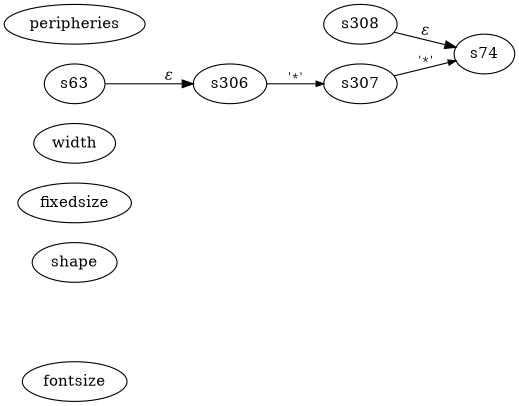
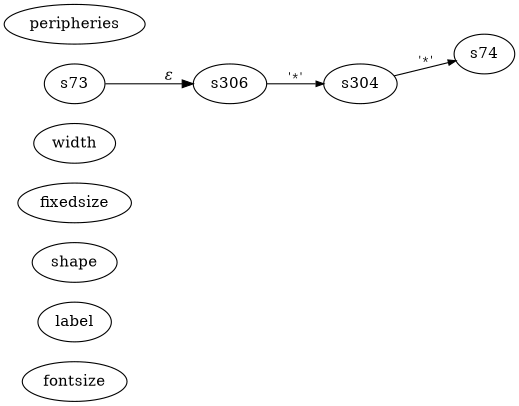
(360, 24) -> none
(75, 84) -> (75, 84)
(360, 84) -> (360, 84)
none -> (75, 322)
